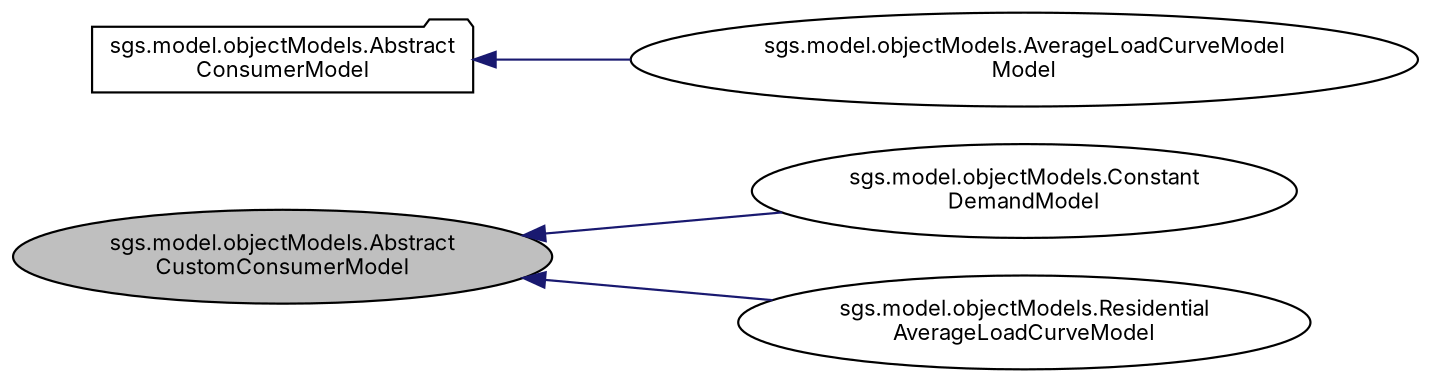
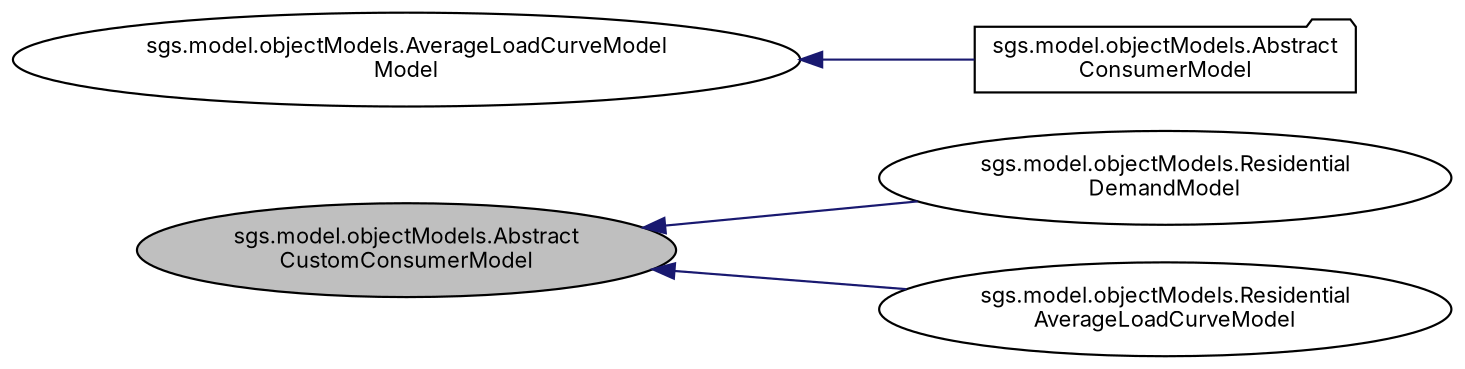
(563, 60) -> (898, 60)
(1024, 191) -> (1165, 178)
